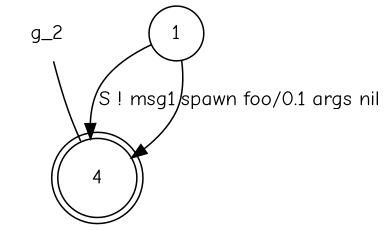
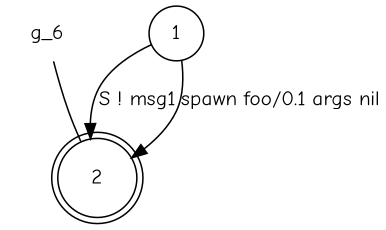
(47, 33) -> (47, 33)
(97, 178) -> (97, 178)
